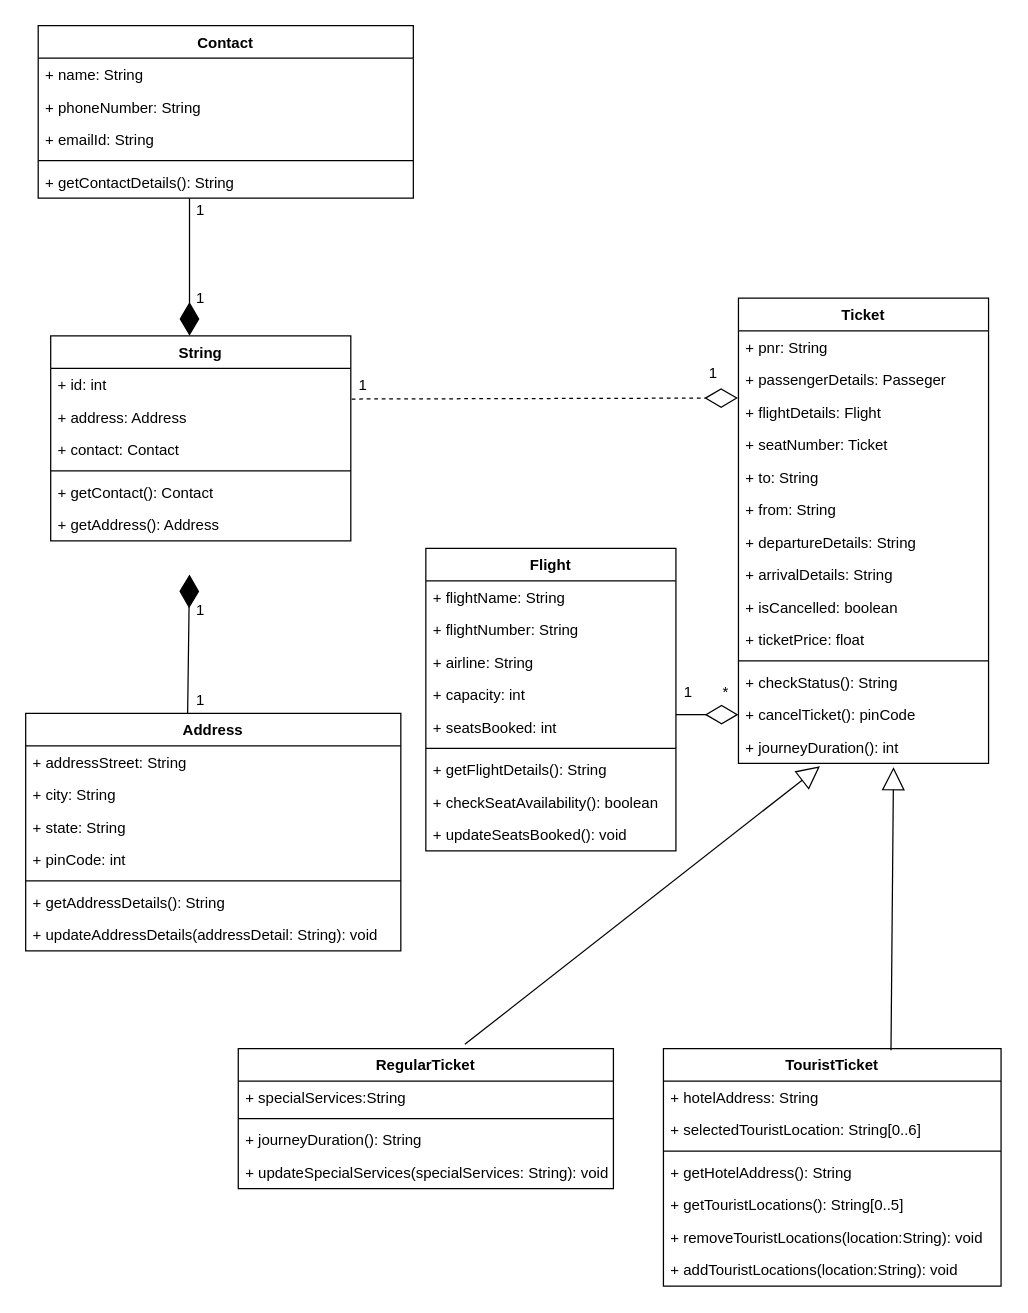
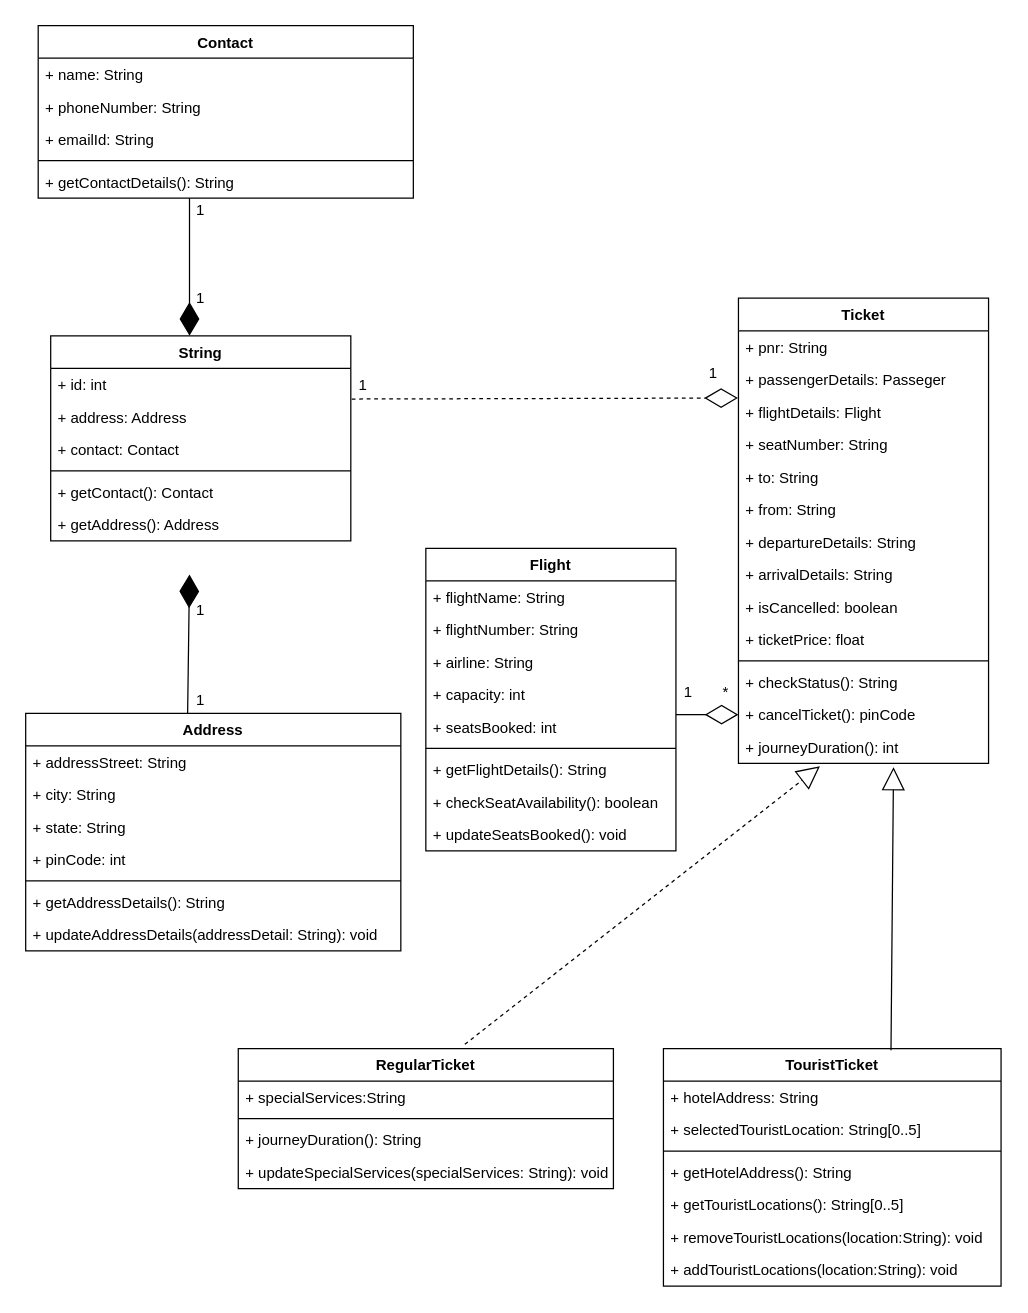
(821, 445) -> (821, 445)
(634, 911) -> (634, 911)
(816, 1130) -> (816, 1130)
